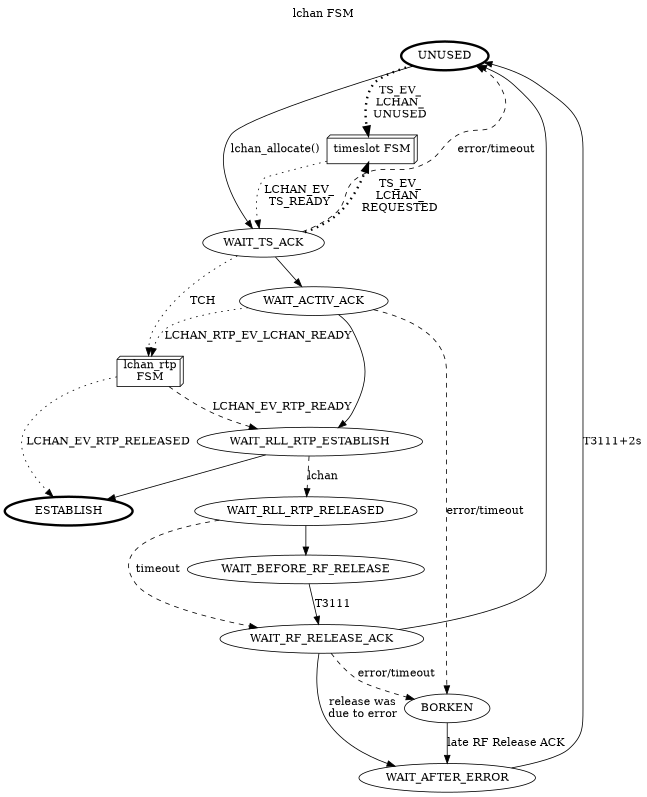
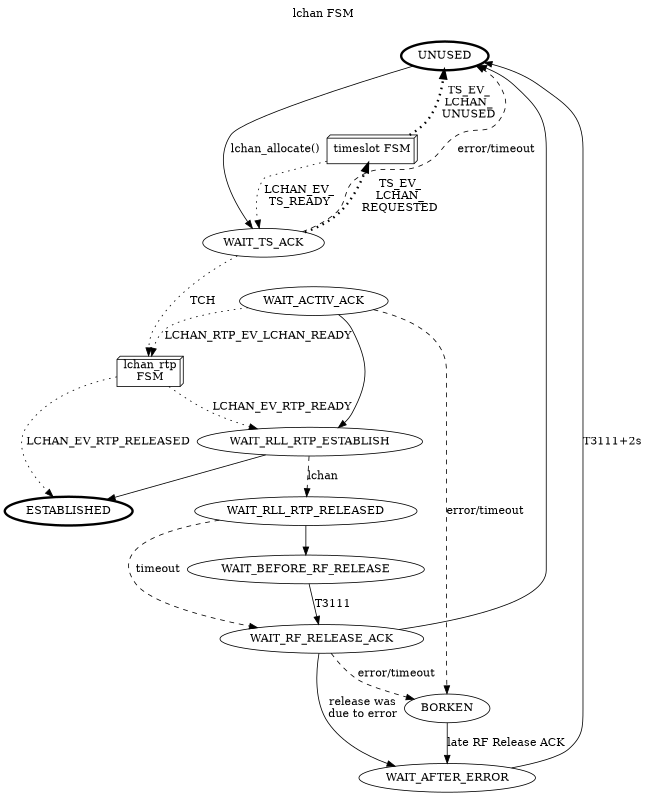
(373, 84) -> (433, 111)
(286, 269) -> none
(207, 410) -> (207, 410)
(69, 511) -> (69, 511)
